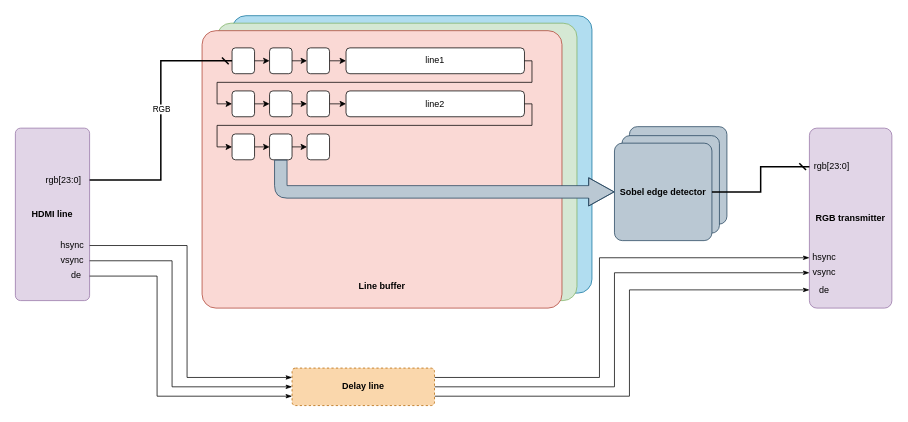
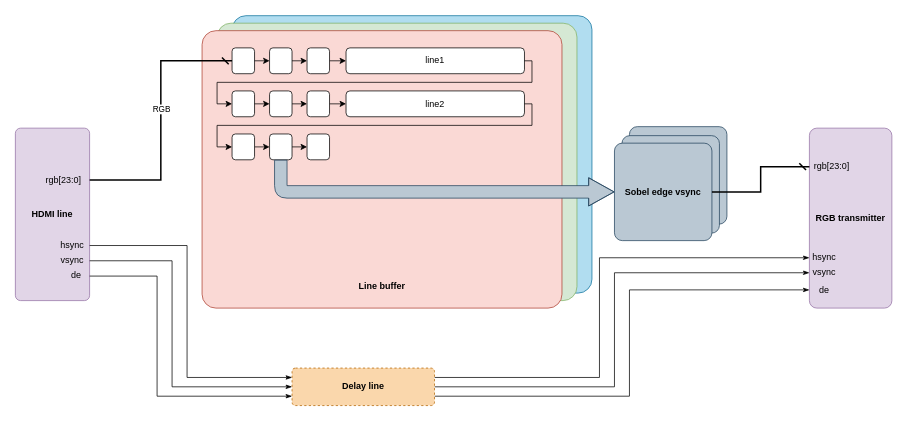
(663, 192) -> (663, 192)
